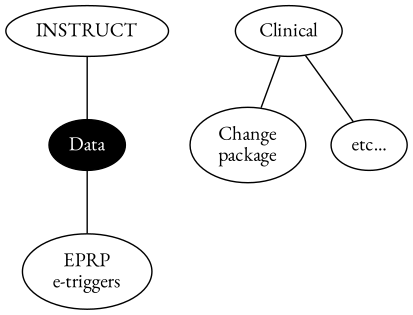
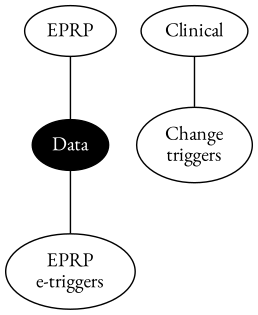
(87, 31) -> (70, 31)
(248, 145) -> (194, 145)
(369, 145) -> none
